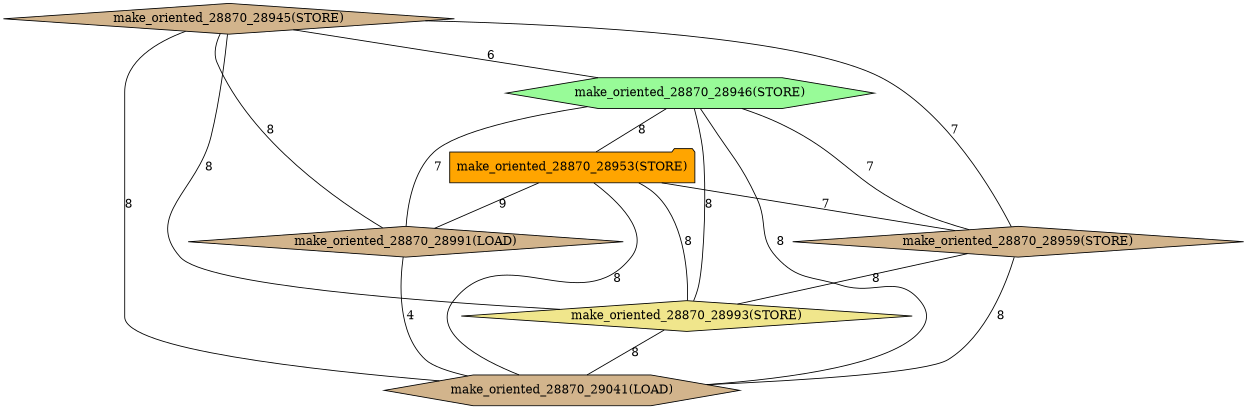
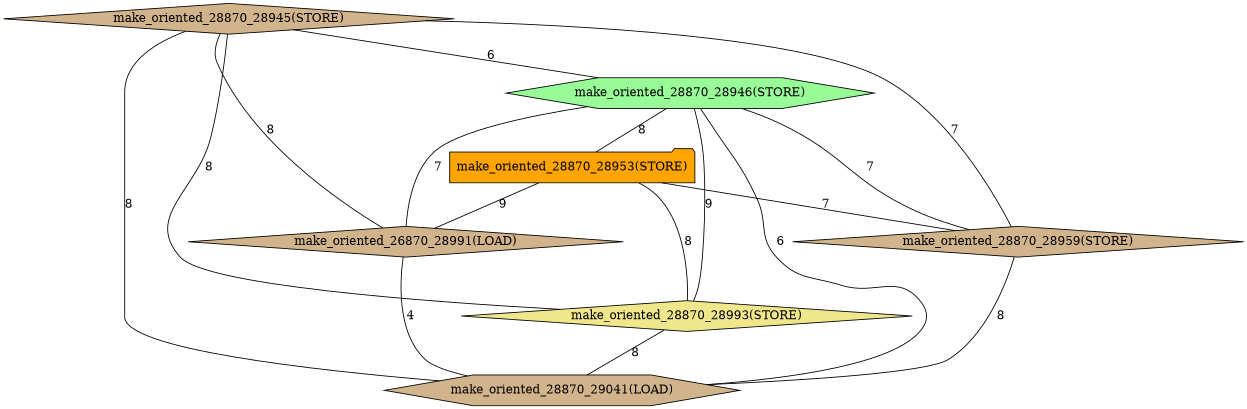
(709, 205) -> (709, 205)
(406, 242) -> (406, 242)
(781, 242) -> (781, 242)
(531, 277) -> none
(852, 279) -> none
